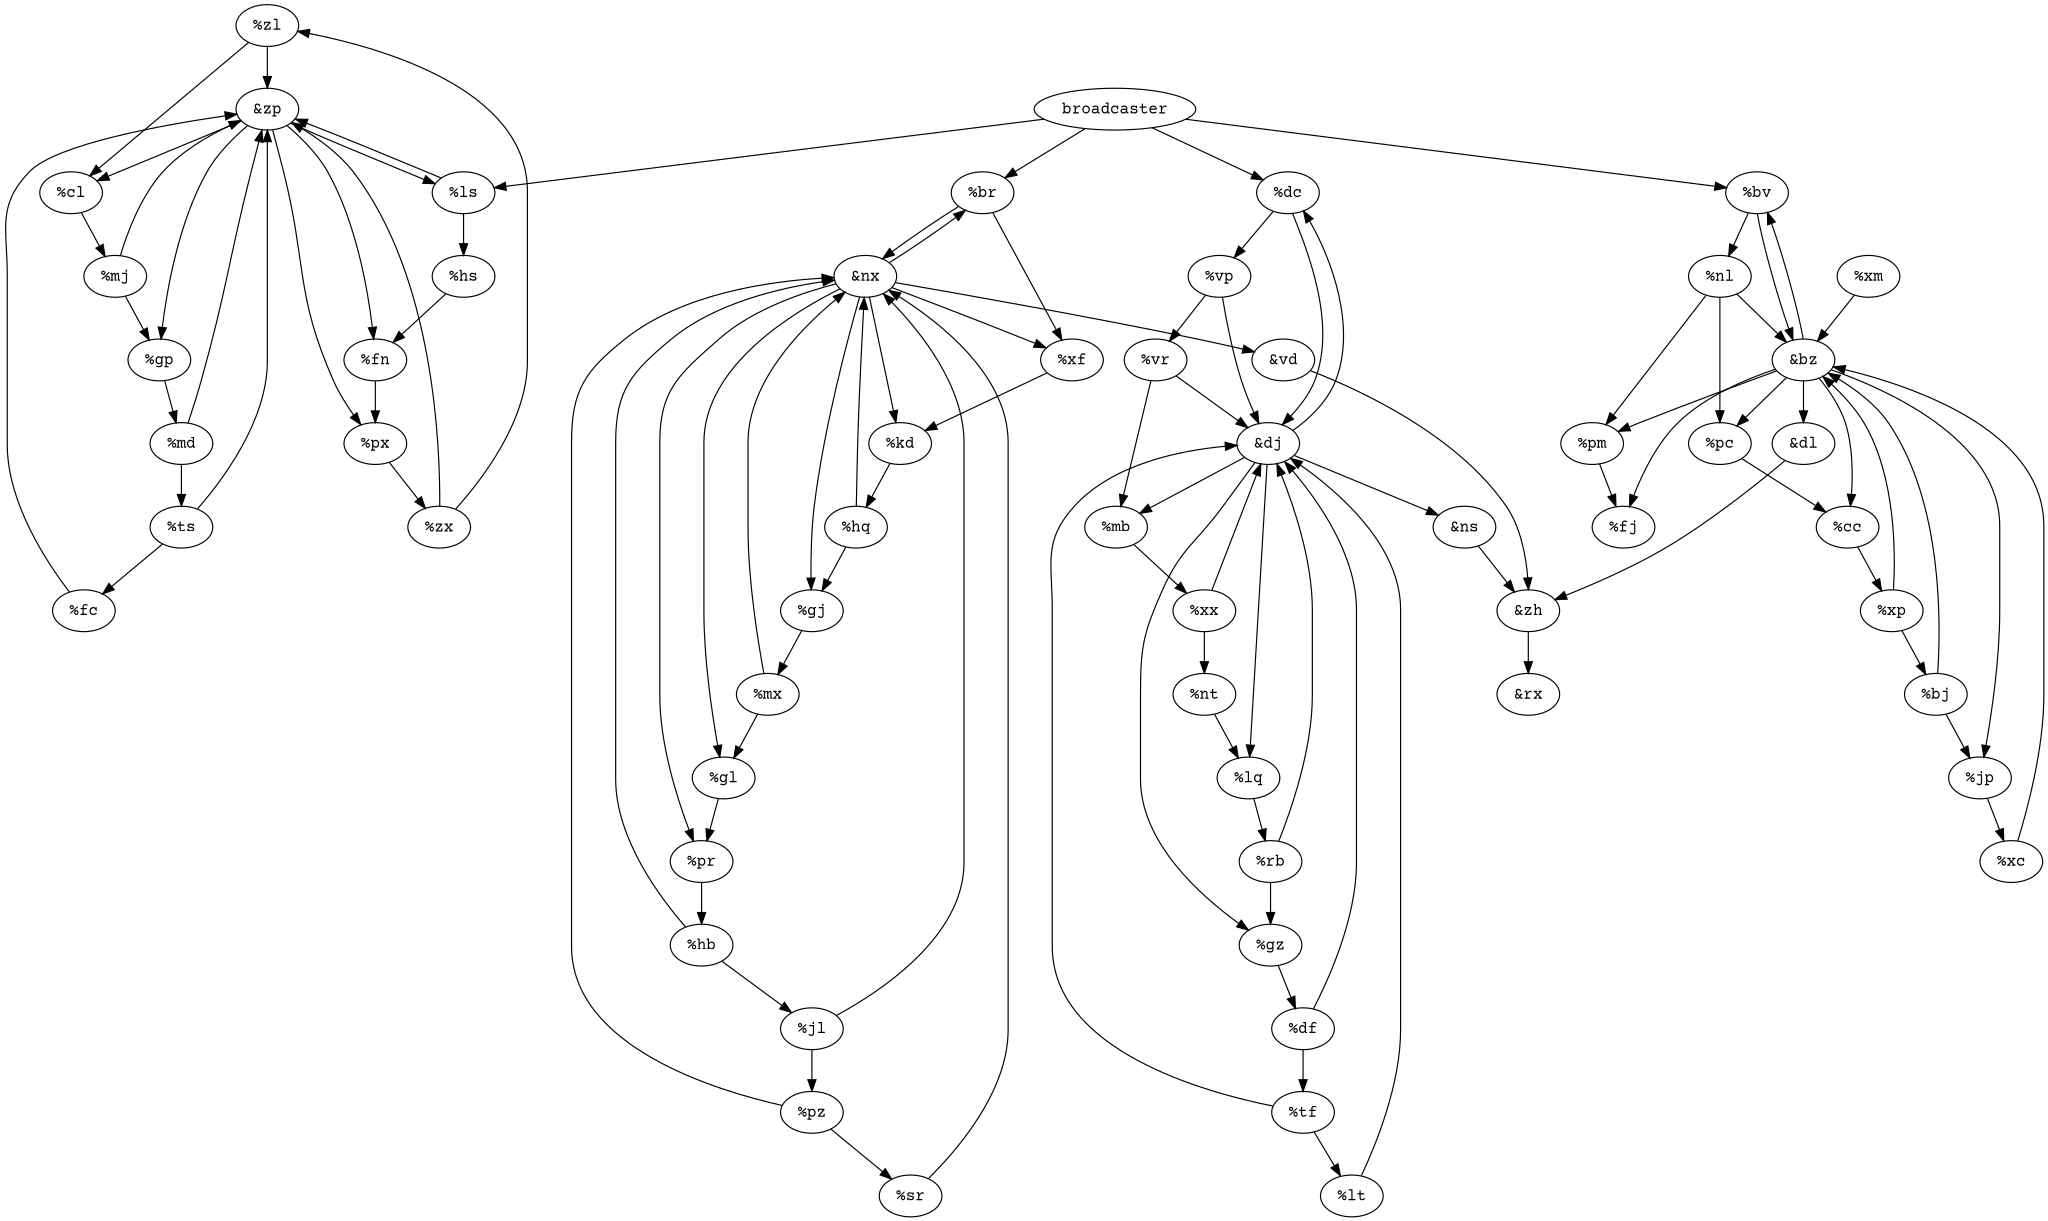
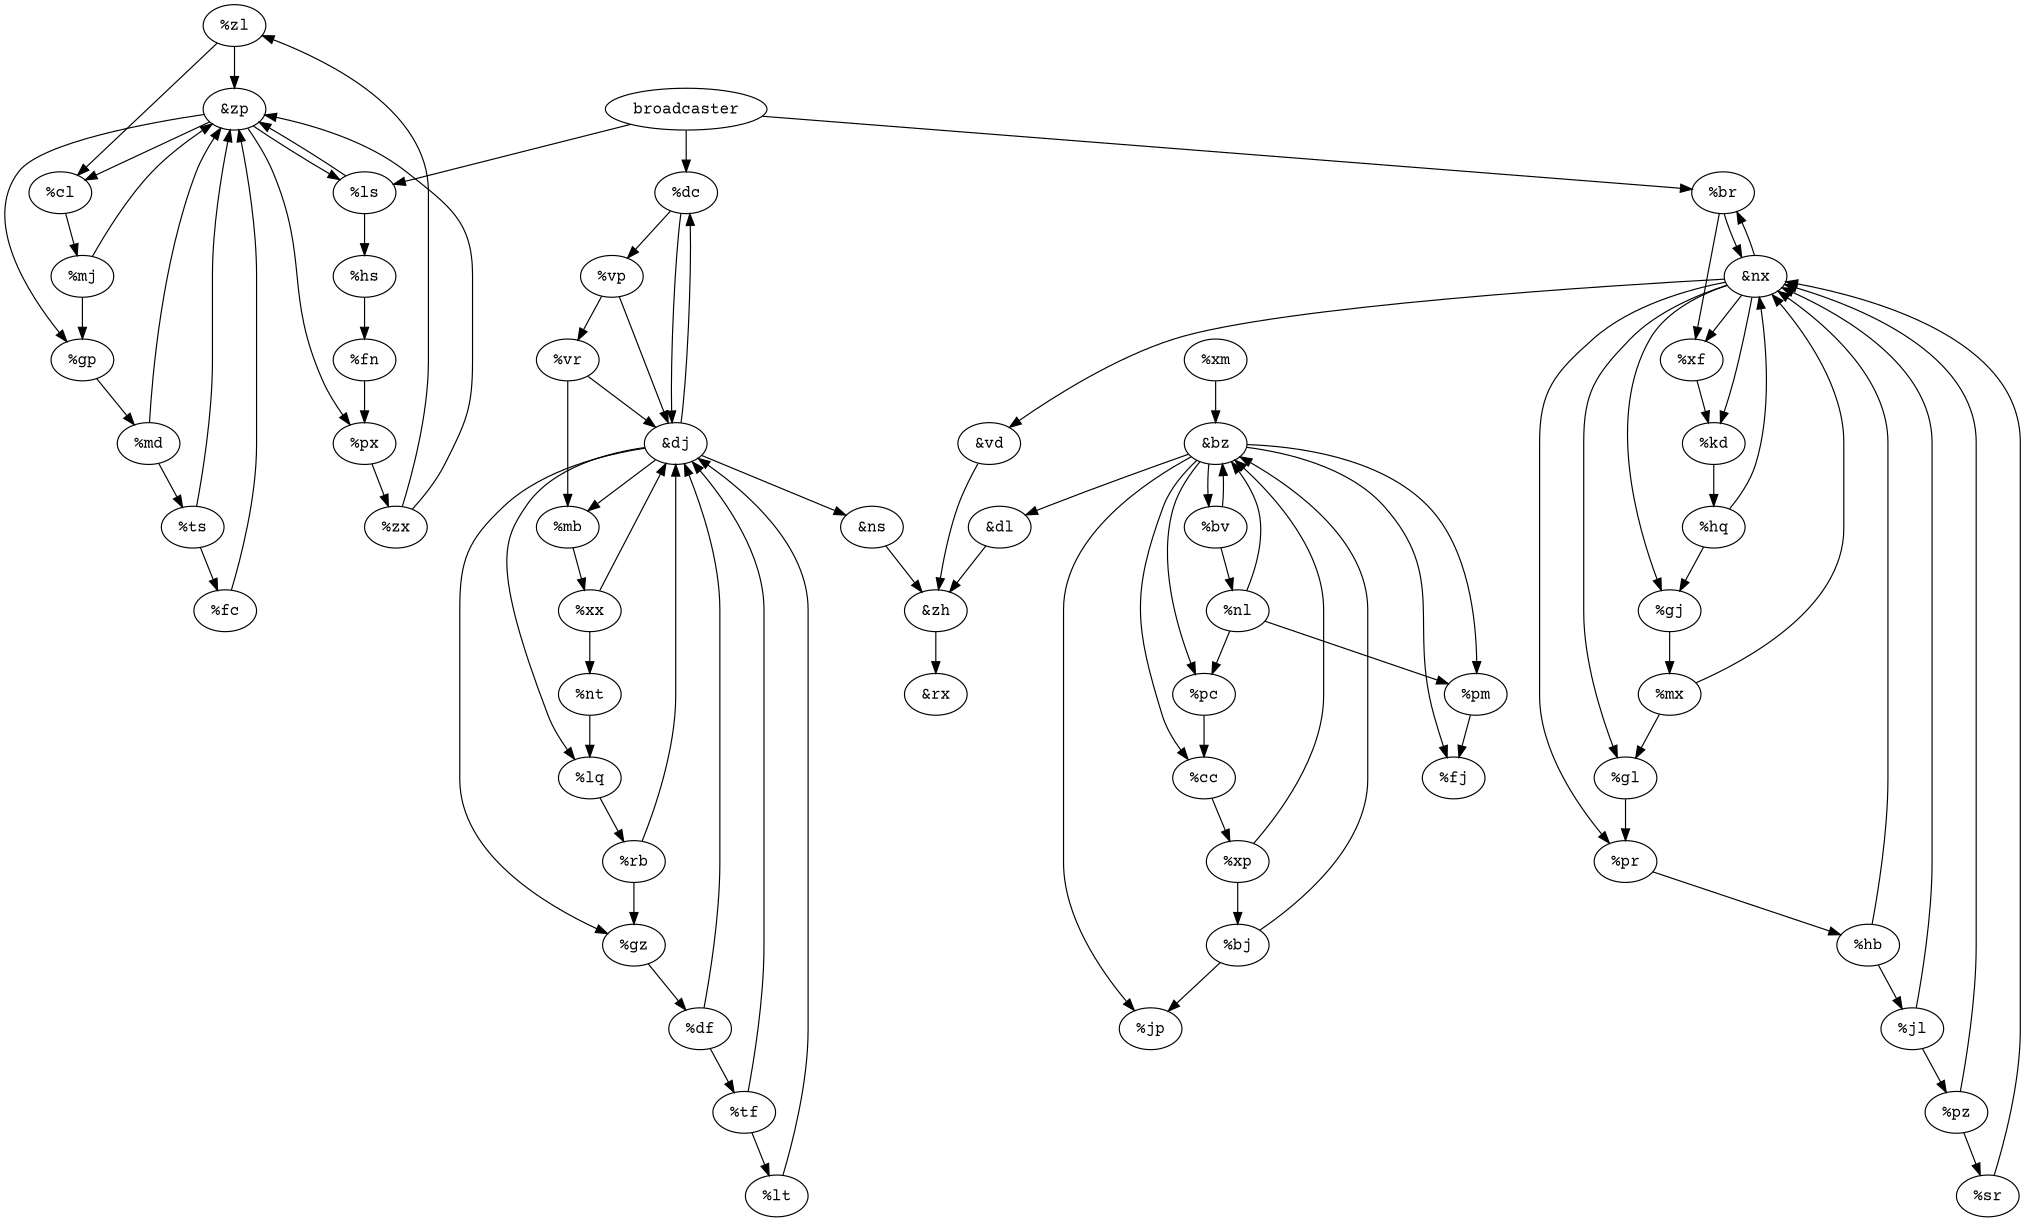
(1450, 153) -> none
(348, 218) -> none
(2011, 862) -> none
